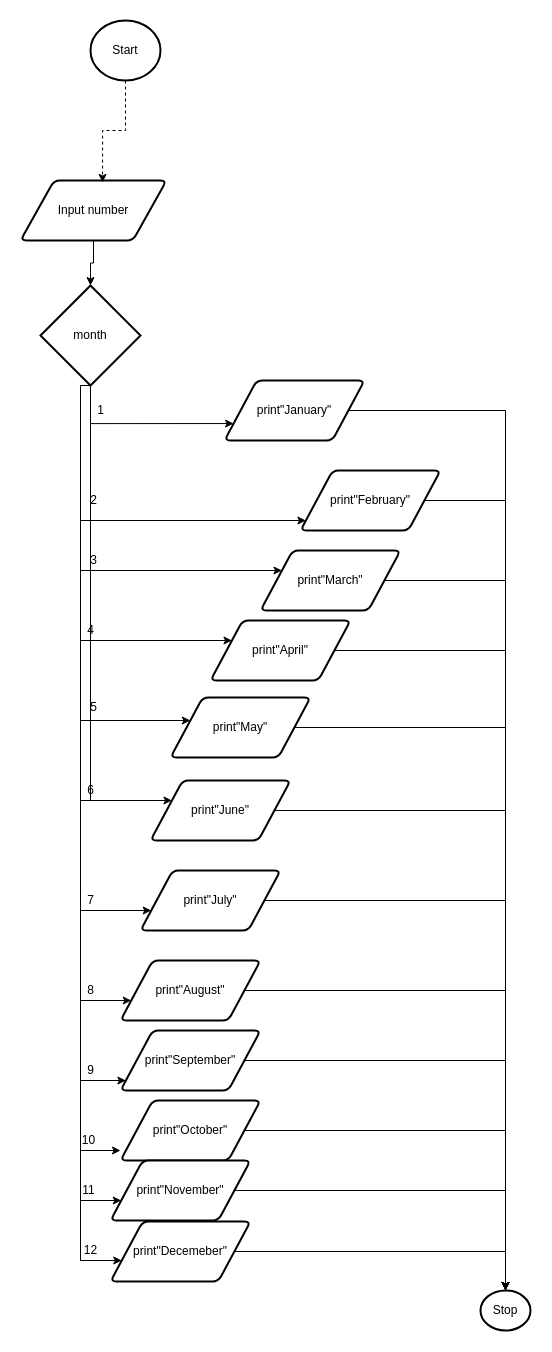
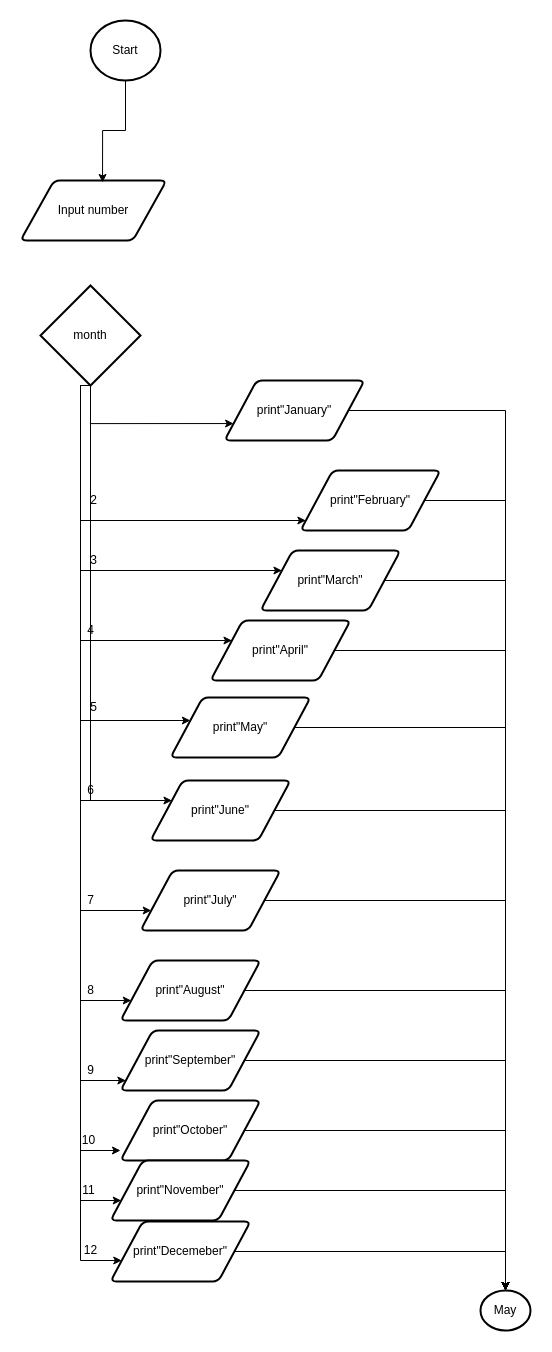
(116, 131) -> (116, 131)
(94, 261) -> none
(101, 411) -> none
(506, 1311) -> (506, 1311)
